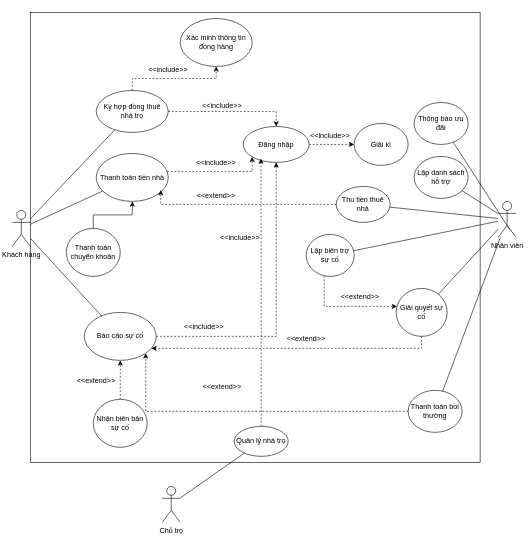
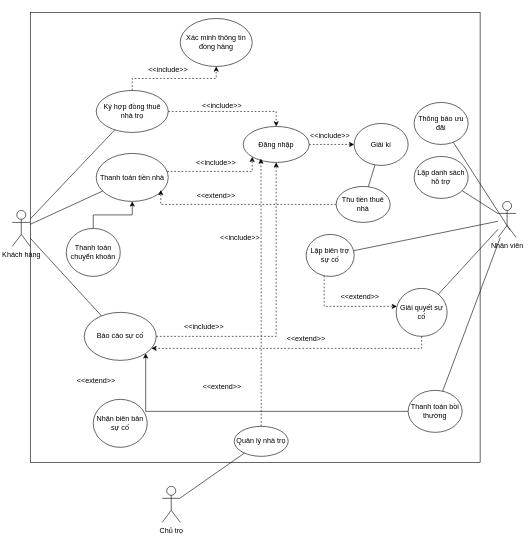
(444, 213) -> (372, 176)
(120, 365) -> none
(250, 411) -> (250, 411)
